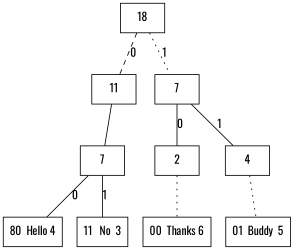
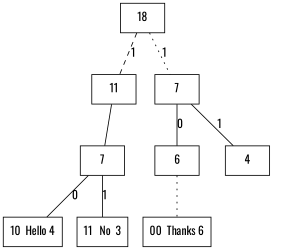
(134, 54) -> (134, 54)
(177, 161) -> (177, 161)
(33, 232) -> (33, 232)
(258, 232) -> none
